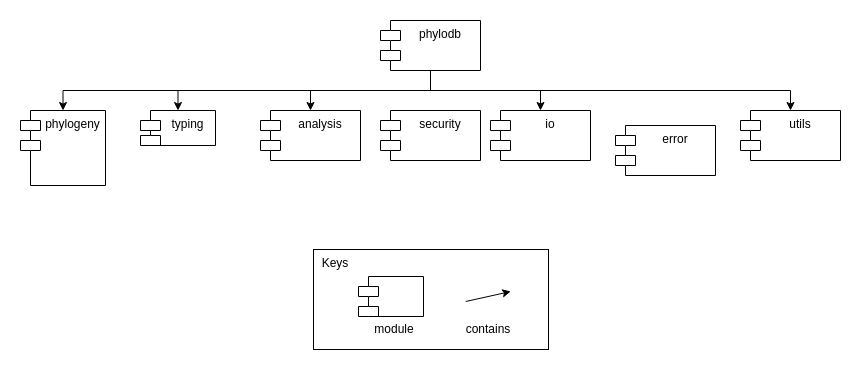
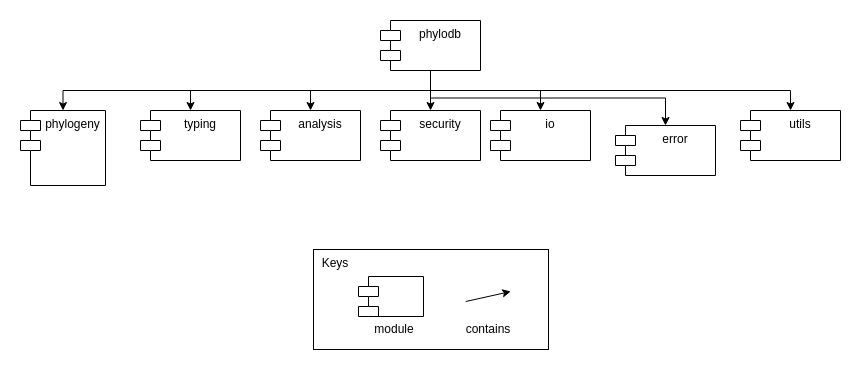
none -> (559, 98)
none -> (431, 102)
(178, 128) -> (191, 136)
